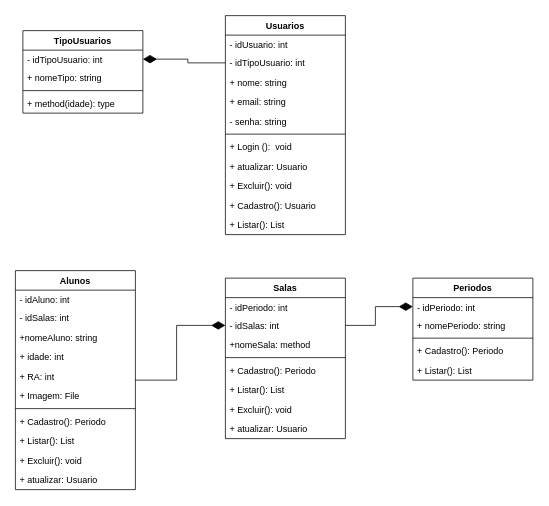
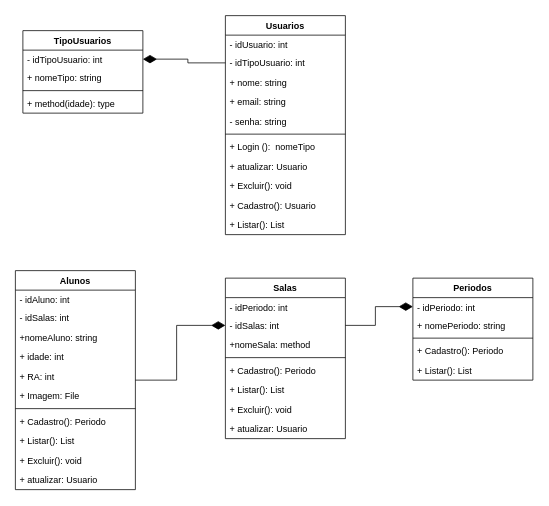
(265, 147) -> (275, 147)
